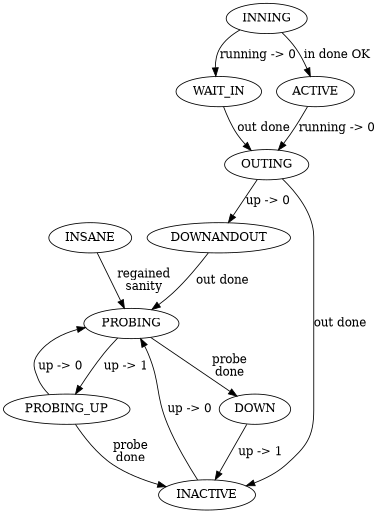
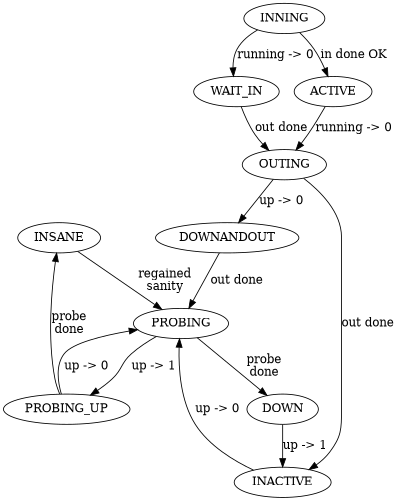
(110, 463) -> (51, 328)
